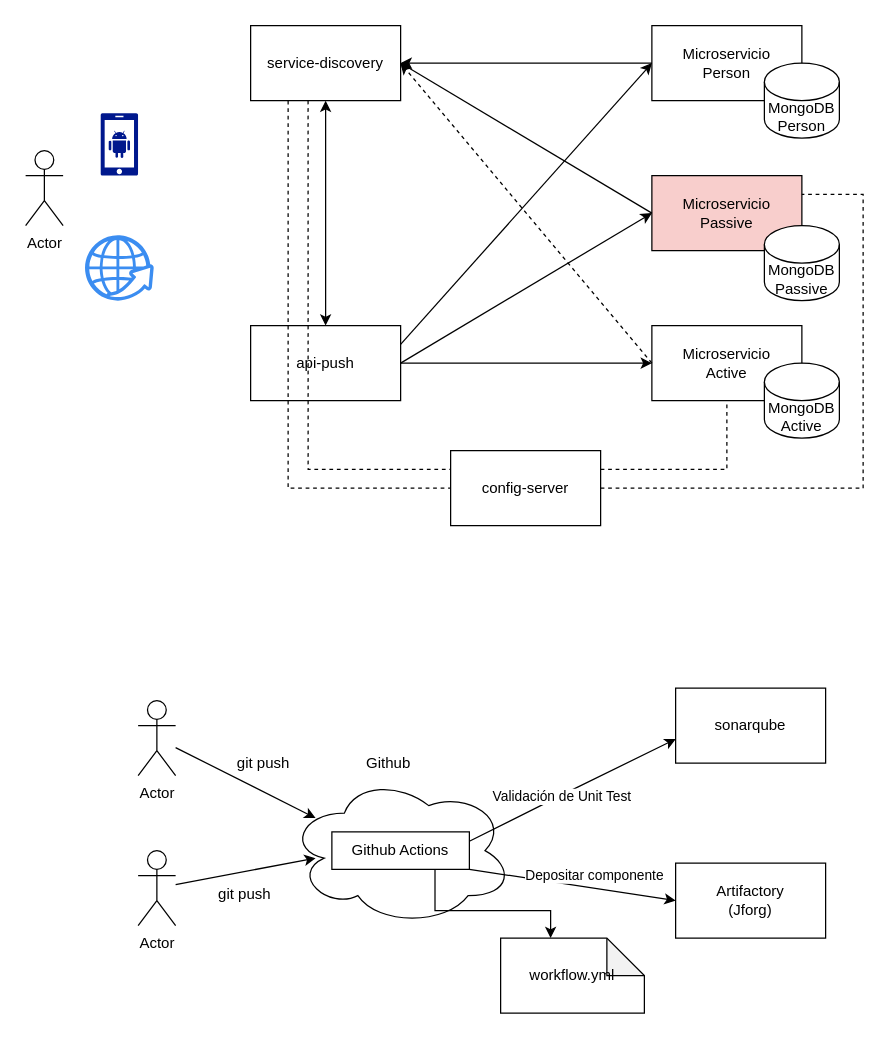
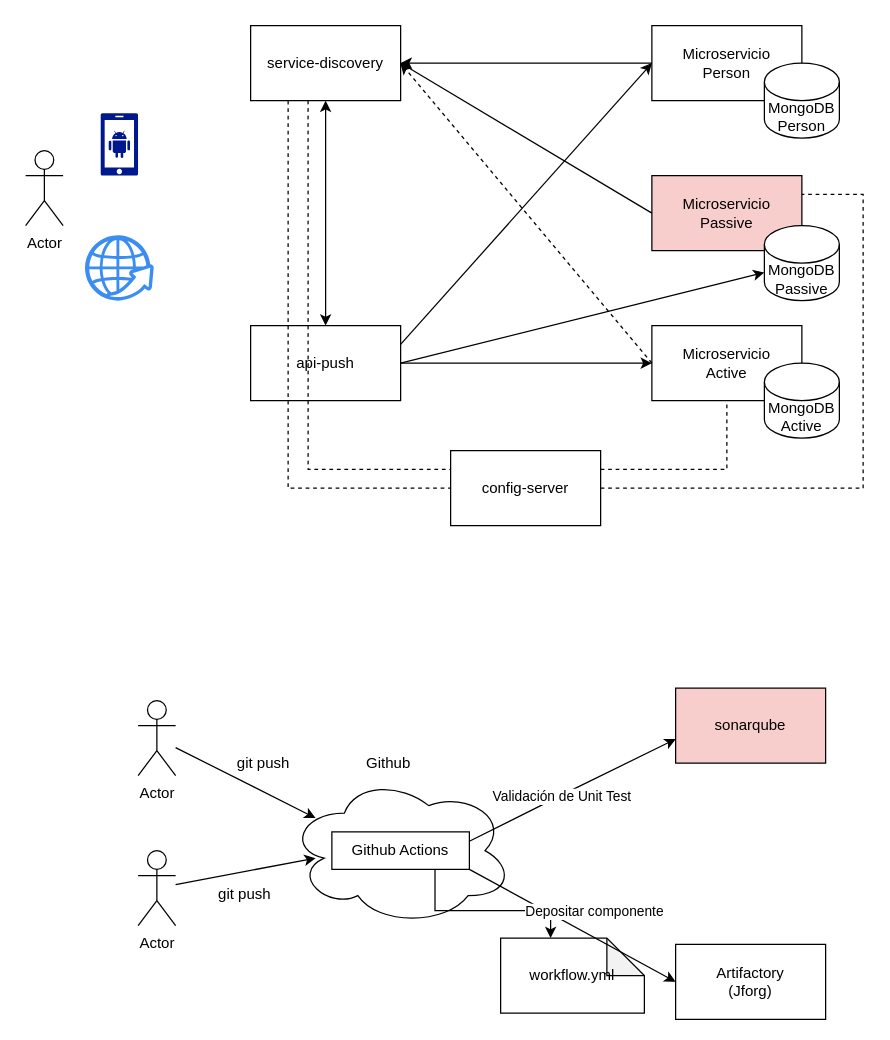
(525, 289) -> (582, 318)
(751, 726) -> (751, 726)
(751, 901) -> (751, 982)
